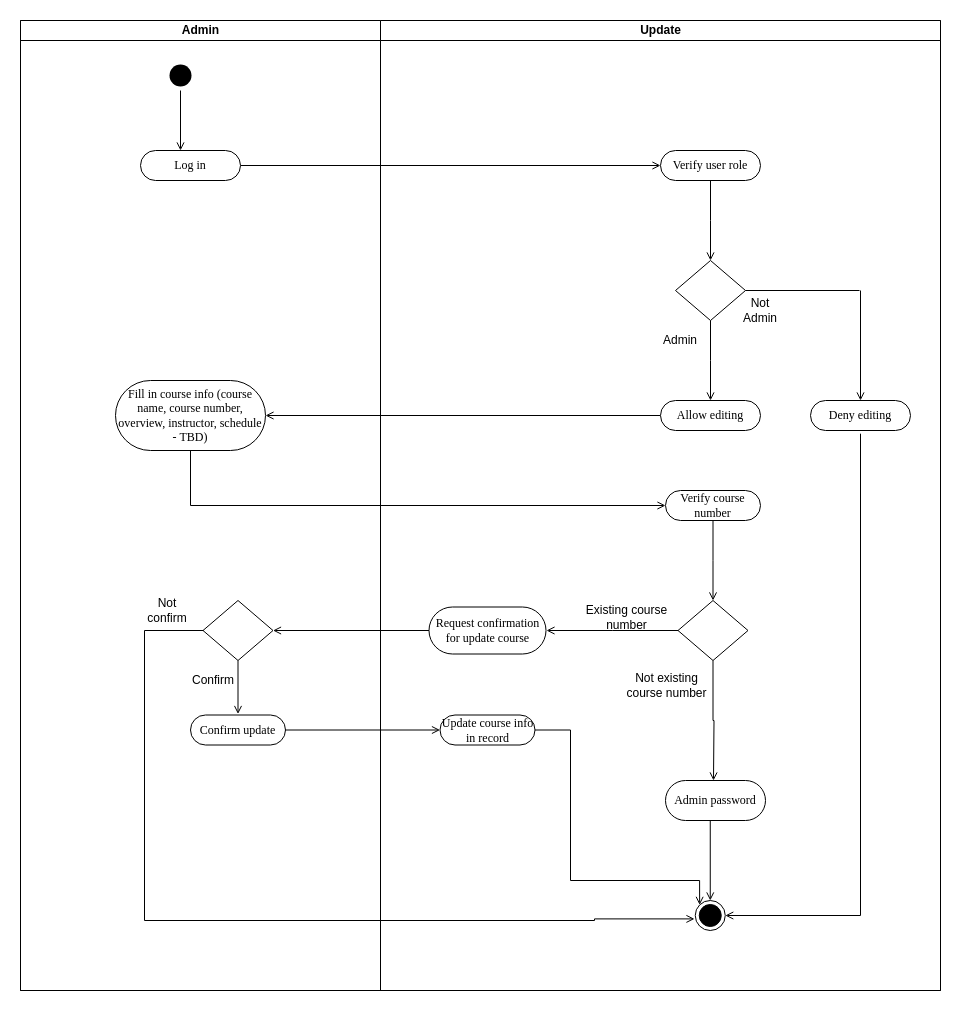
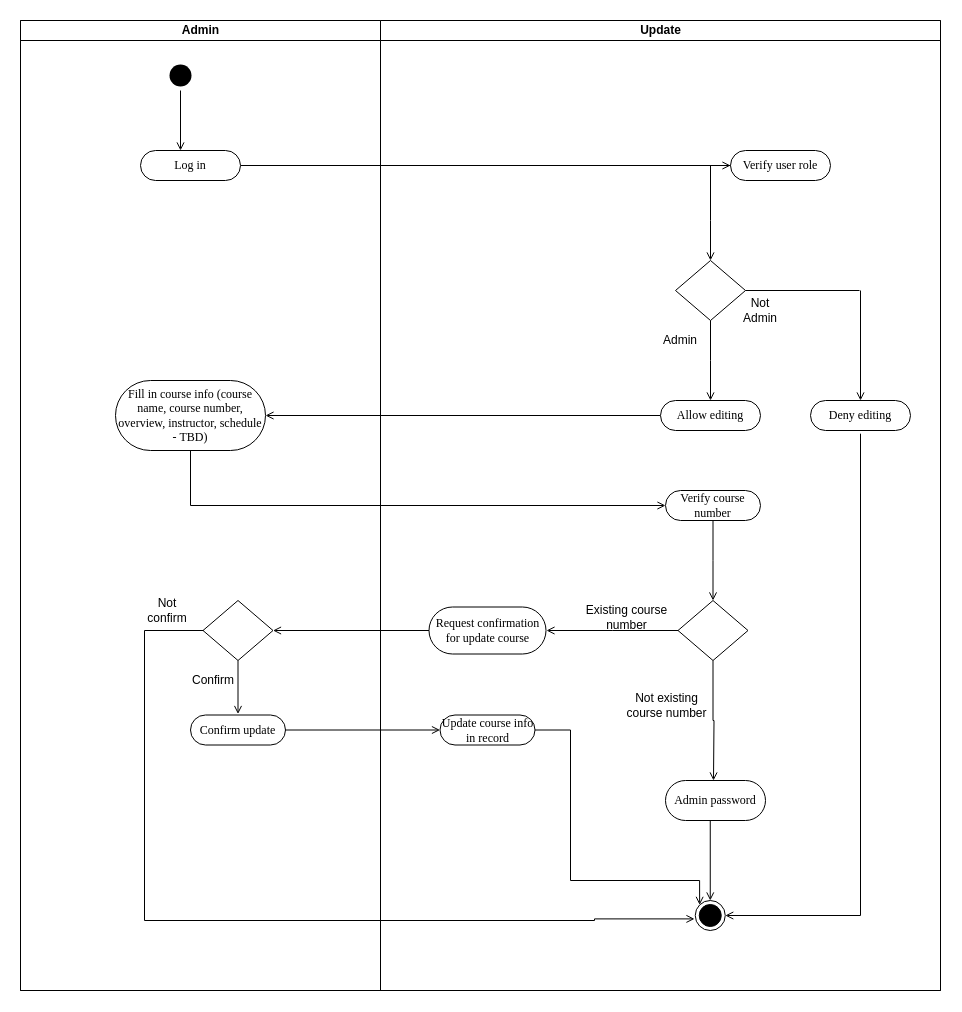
(711, 166) -> (781, 166)
(667, 686) -> (667, 706)
